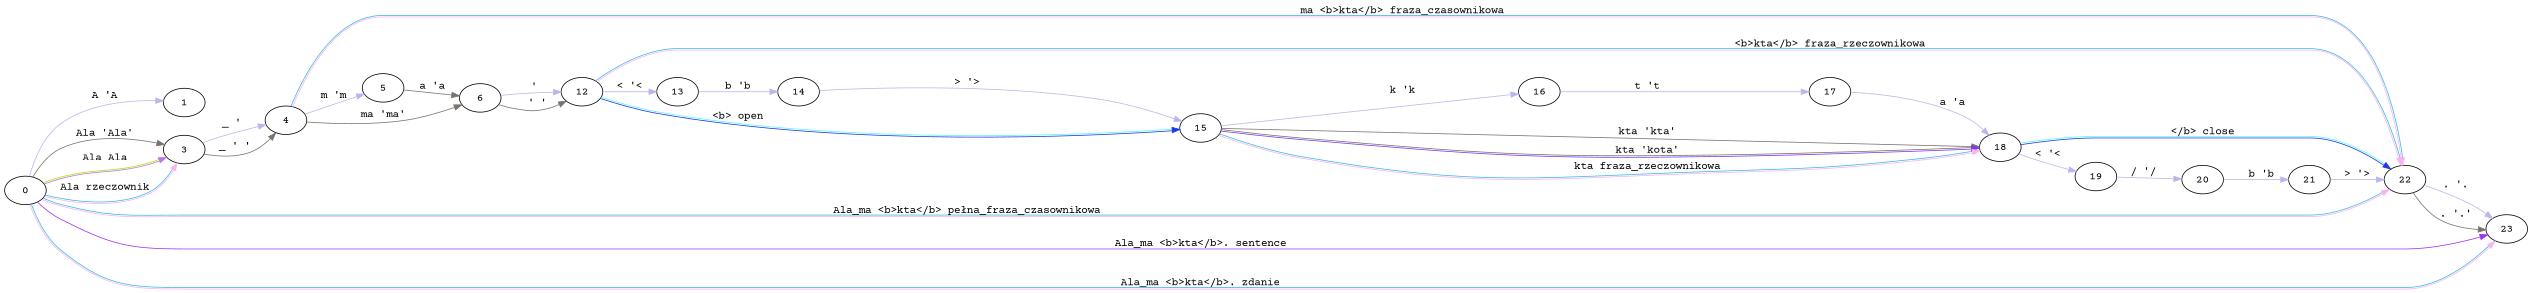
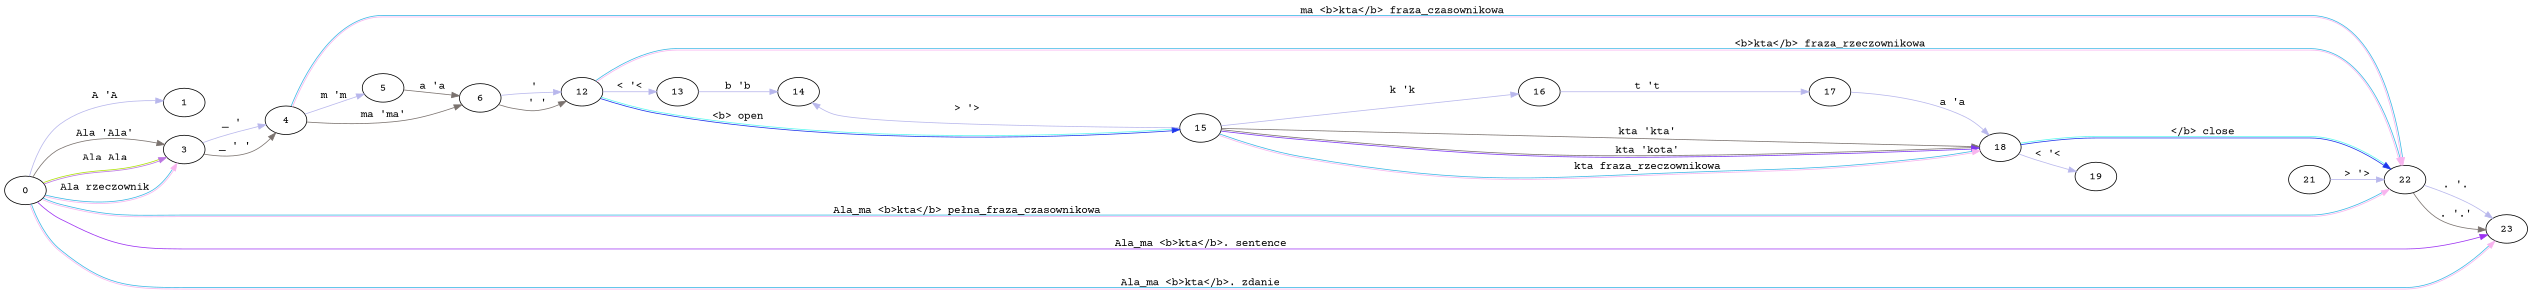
(999, 90) -> (998, 125)
(2203, 180) -> none
